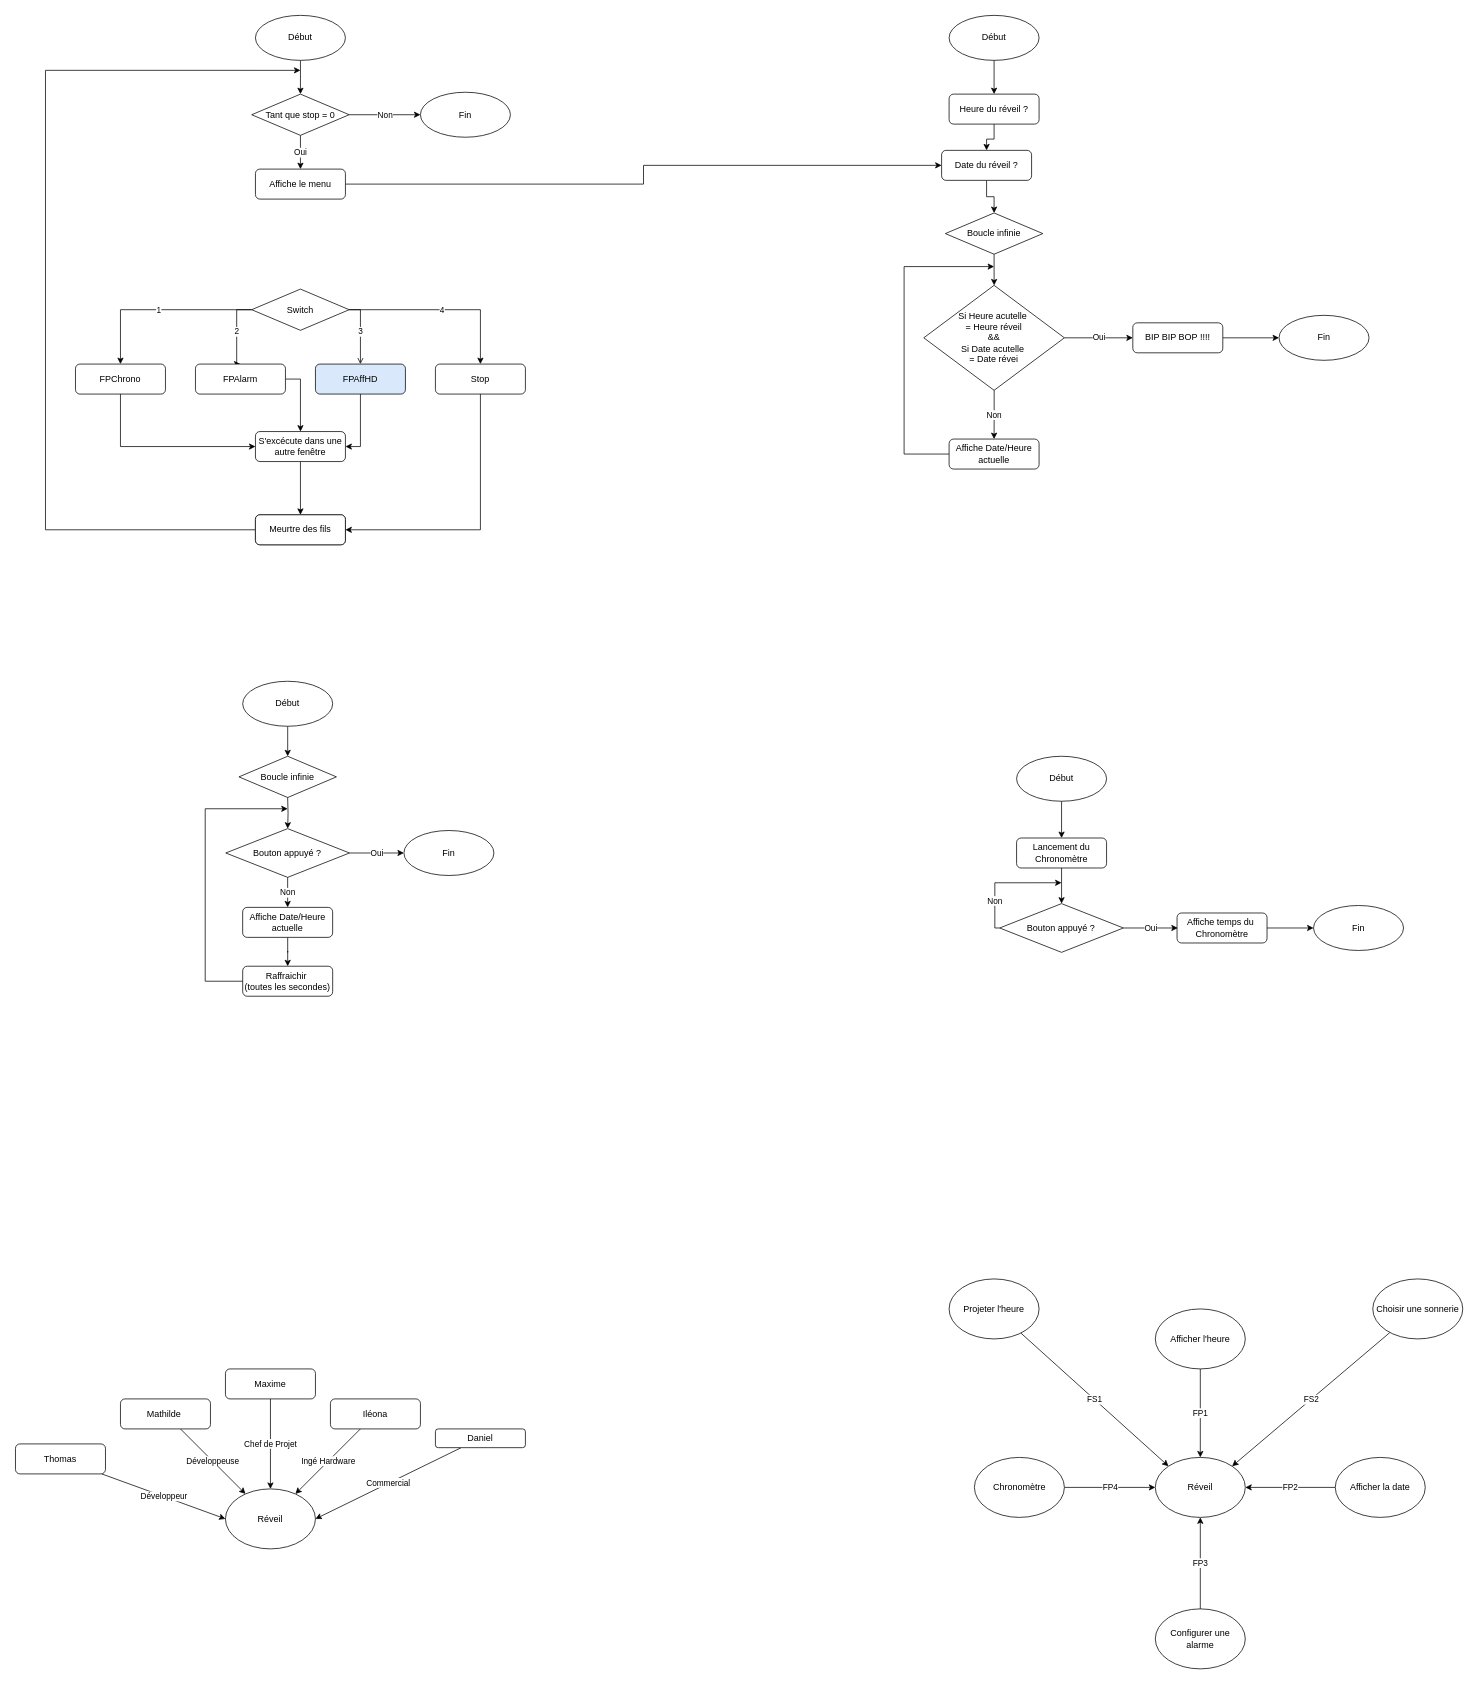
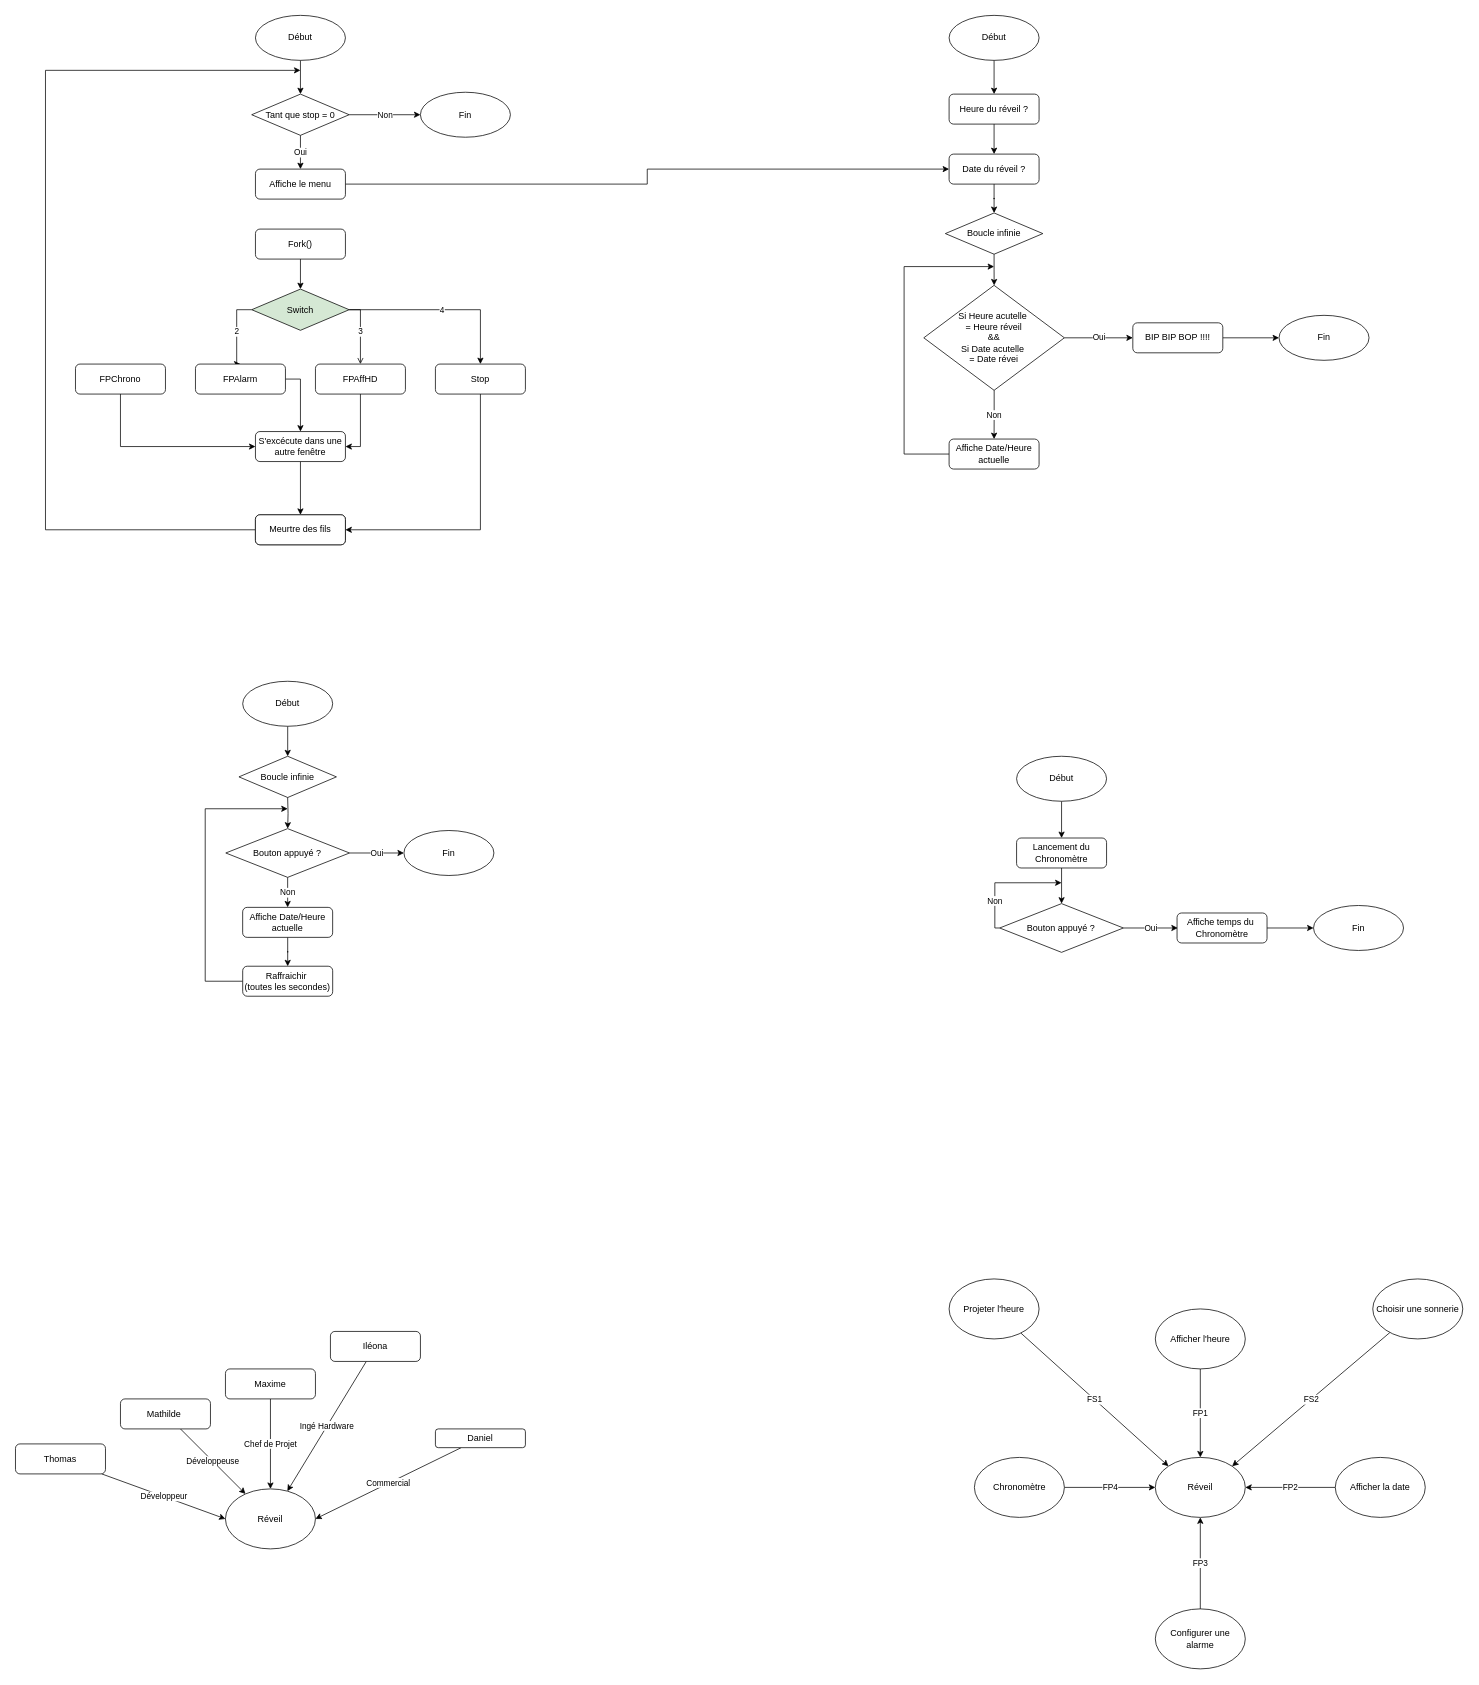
(987, 165) -> (994, 169)
none -> (300, 244)
none -> (300, 271)
(152, 310) -> none
(300, 310) -> (300, 310)
(360, 379) -> (360, 379)
(375, 1414) -> (375, 1347)
